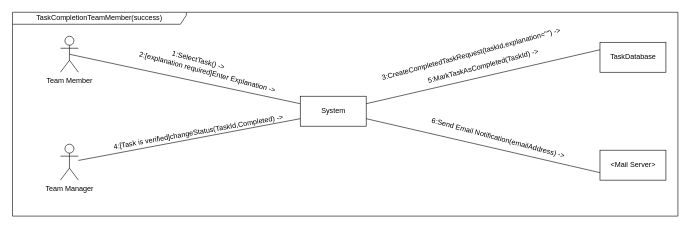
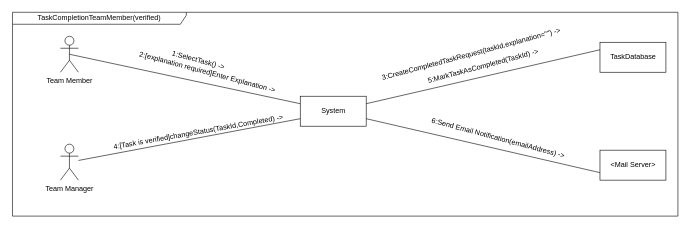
(99, 18) -> (99, 18)
